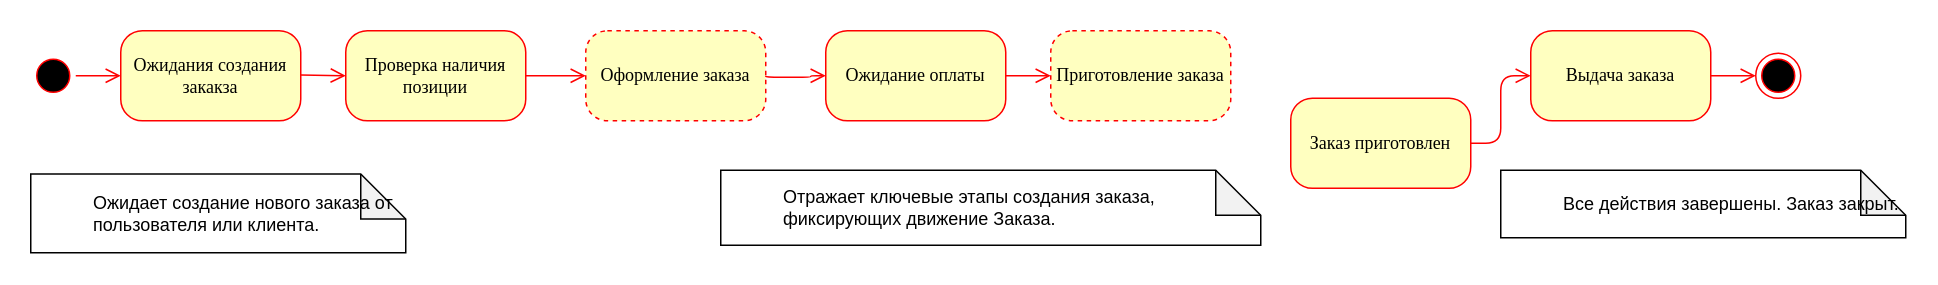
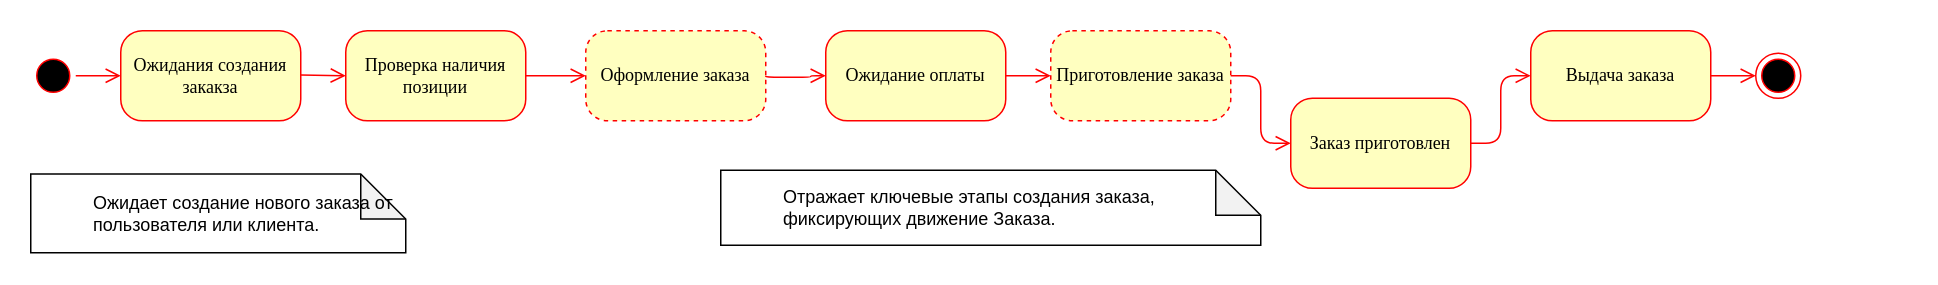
none -> (1261, 108)
(1703, 204) -> none
